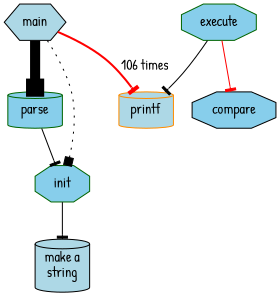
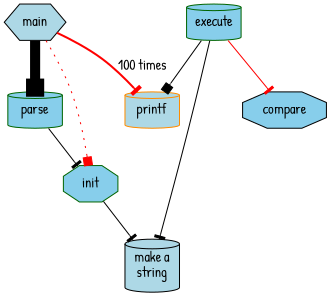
(219, 22) -> (214, 22)
(189, 65) -> (186, 62)
(145, 66) -> (143, 66)
(72, 95) -> (73, 96)
none -> (186, 138)
